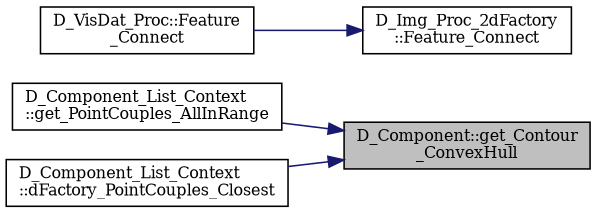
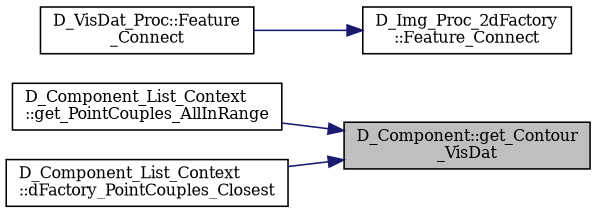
(467, 146) -> (467, 146)
